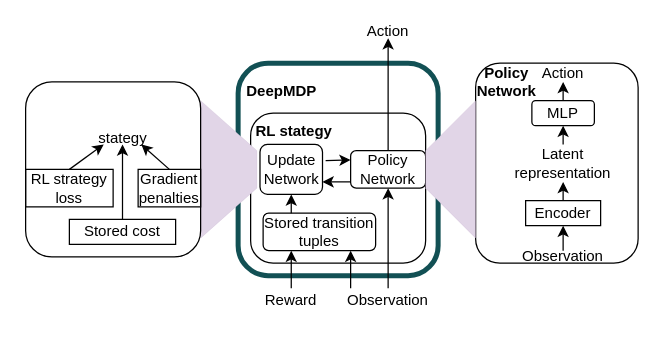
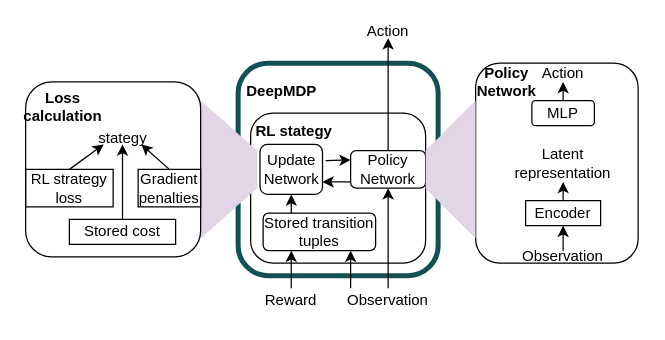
none -> (63, 107)
(563, 139) -> none
